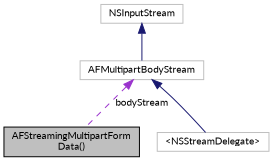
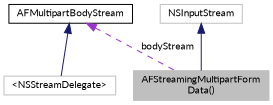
(142, 47) -> (201, 52)
(142, 70) -> (71, 14)
(72, 142) -> (201, 86)
